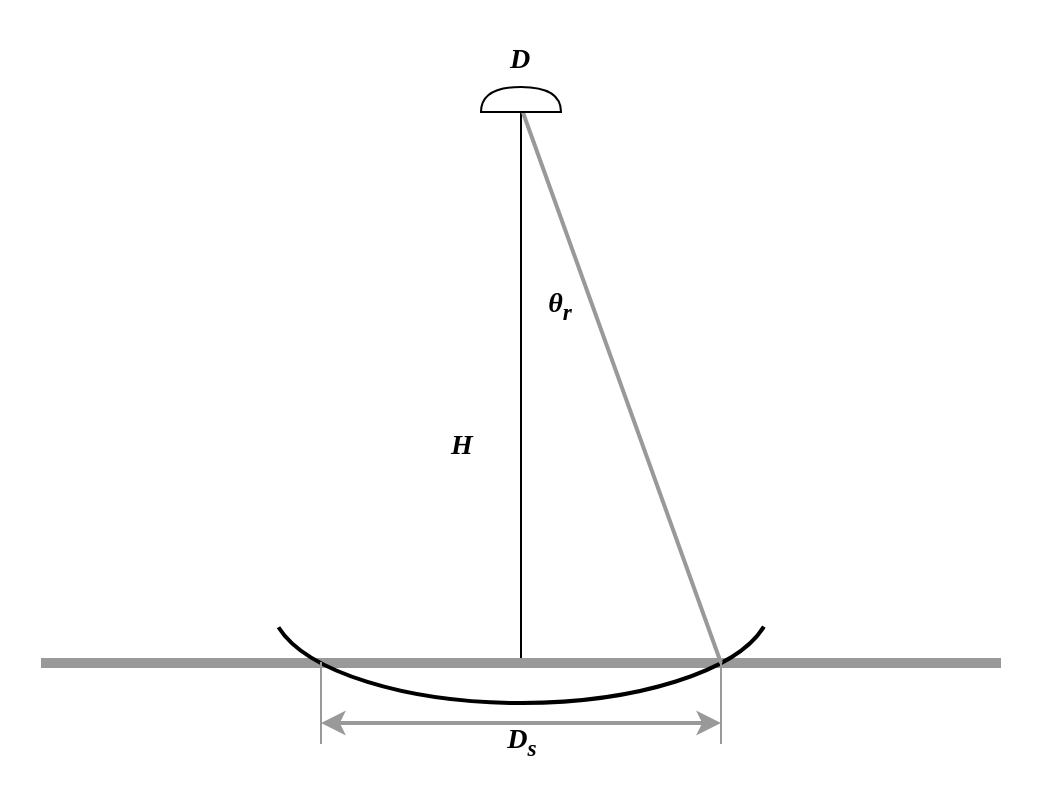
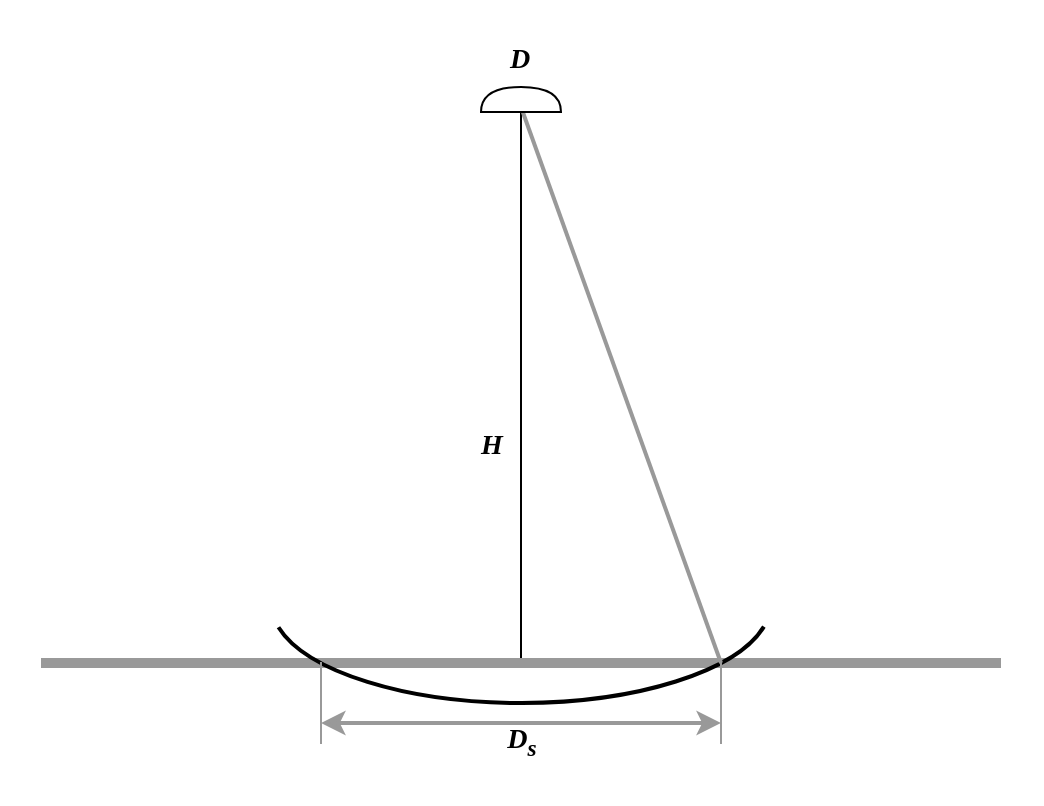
(561, 307) -> none
(464, 447) -> (494, 447)
